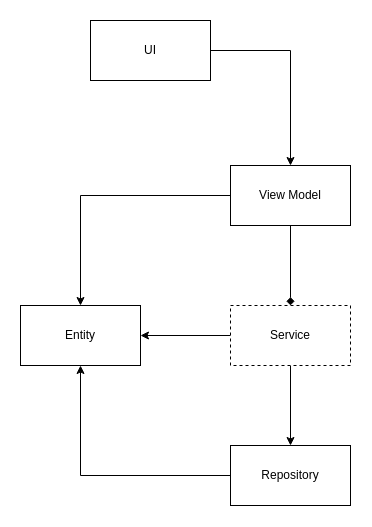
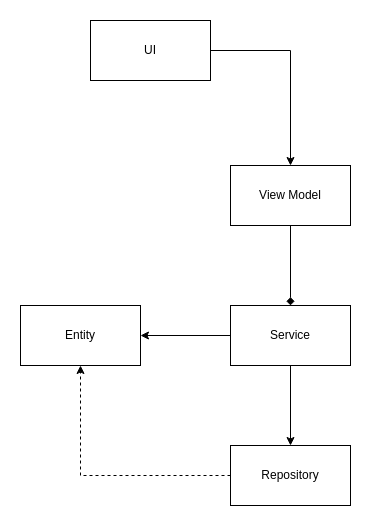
(105, 196) -> none
(291, 336) -> (291, 336)
(104, 476) -> (104, 476)
